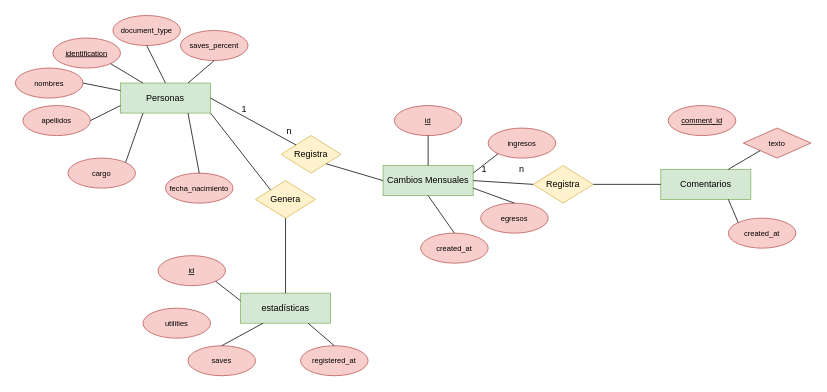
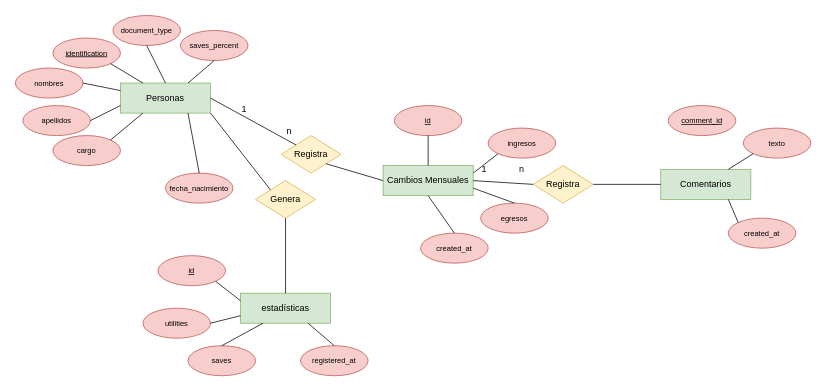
(777, 143) -> (777, 143)
(102, 173) -> (87, 150)
none -> (225, 319)
